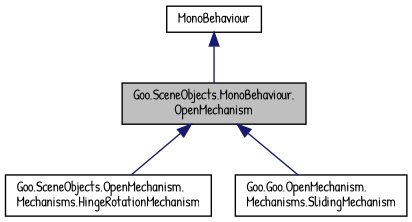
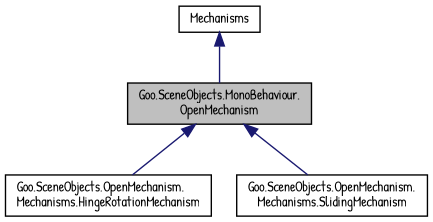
(214, 19) -> (220, 19)
(321, 196) -> (332, 196)
